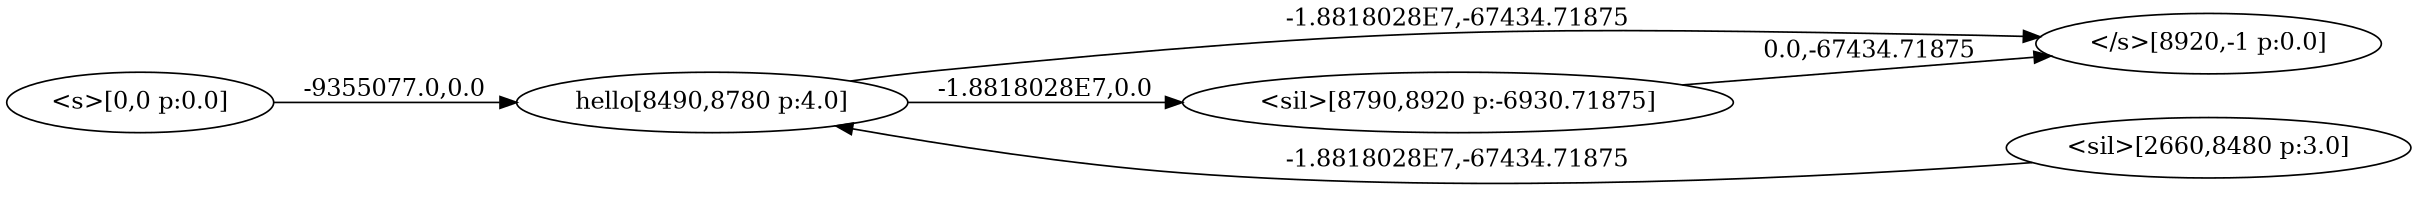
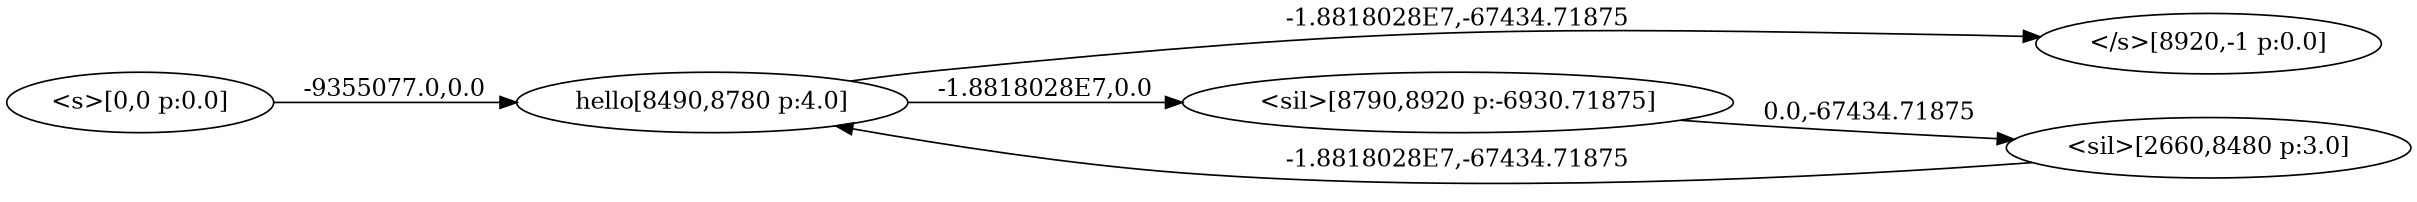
(1858, 71) -> (1839, 130)
